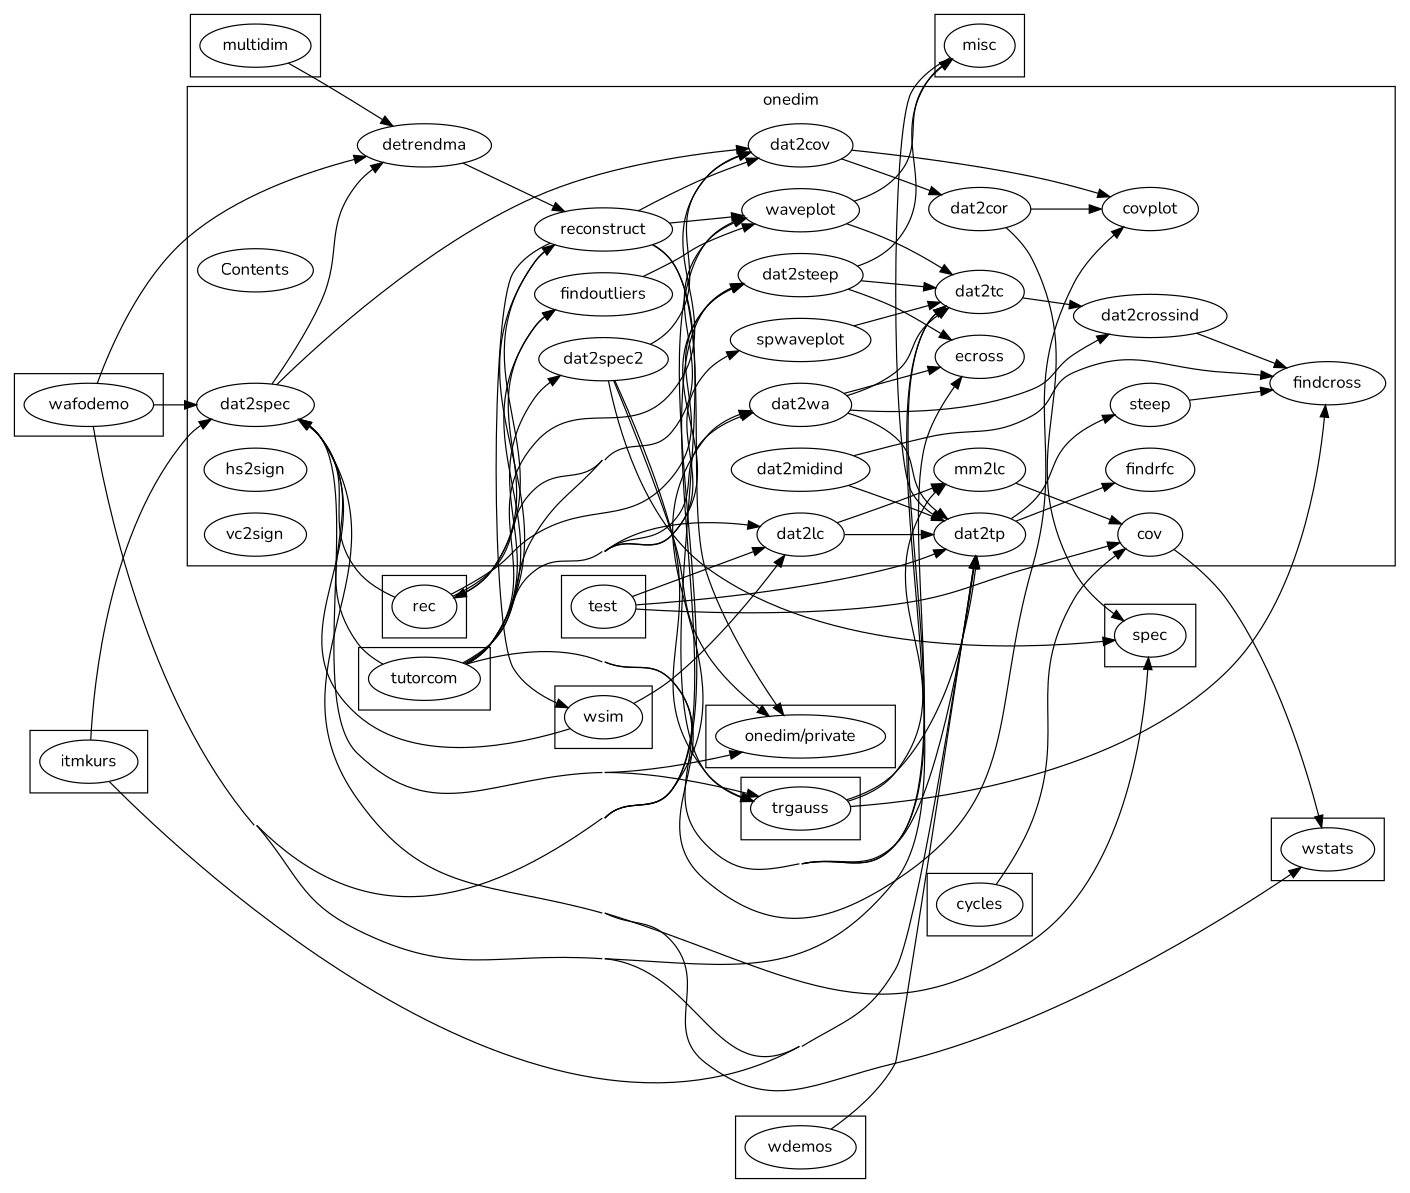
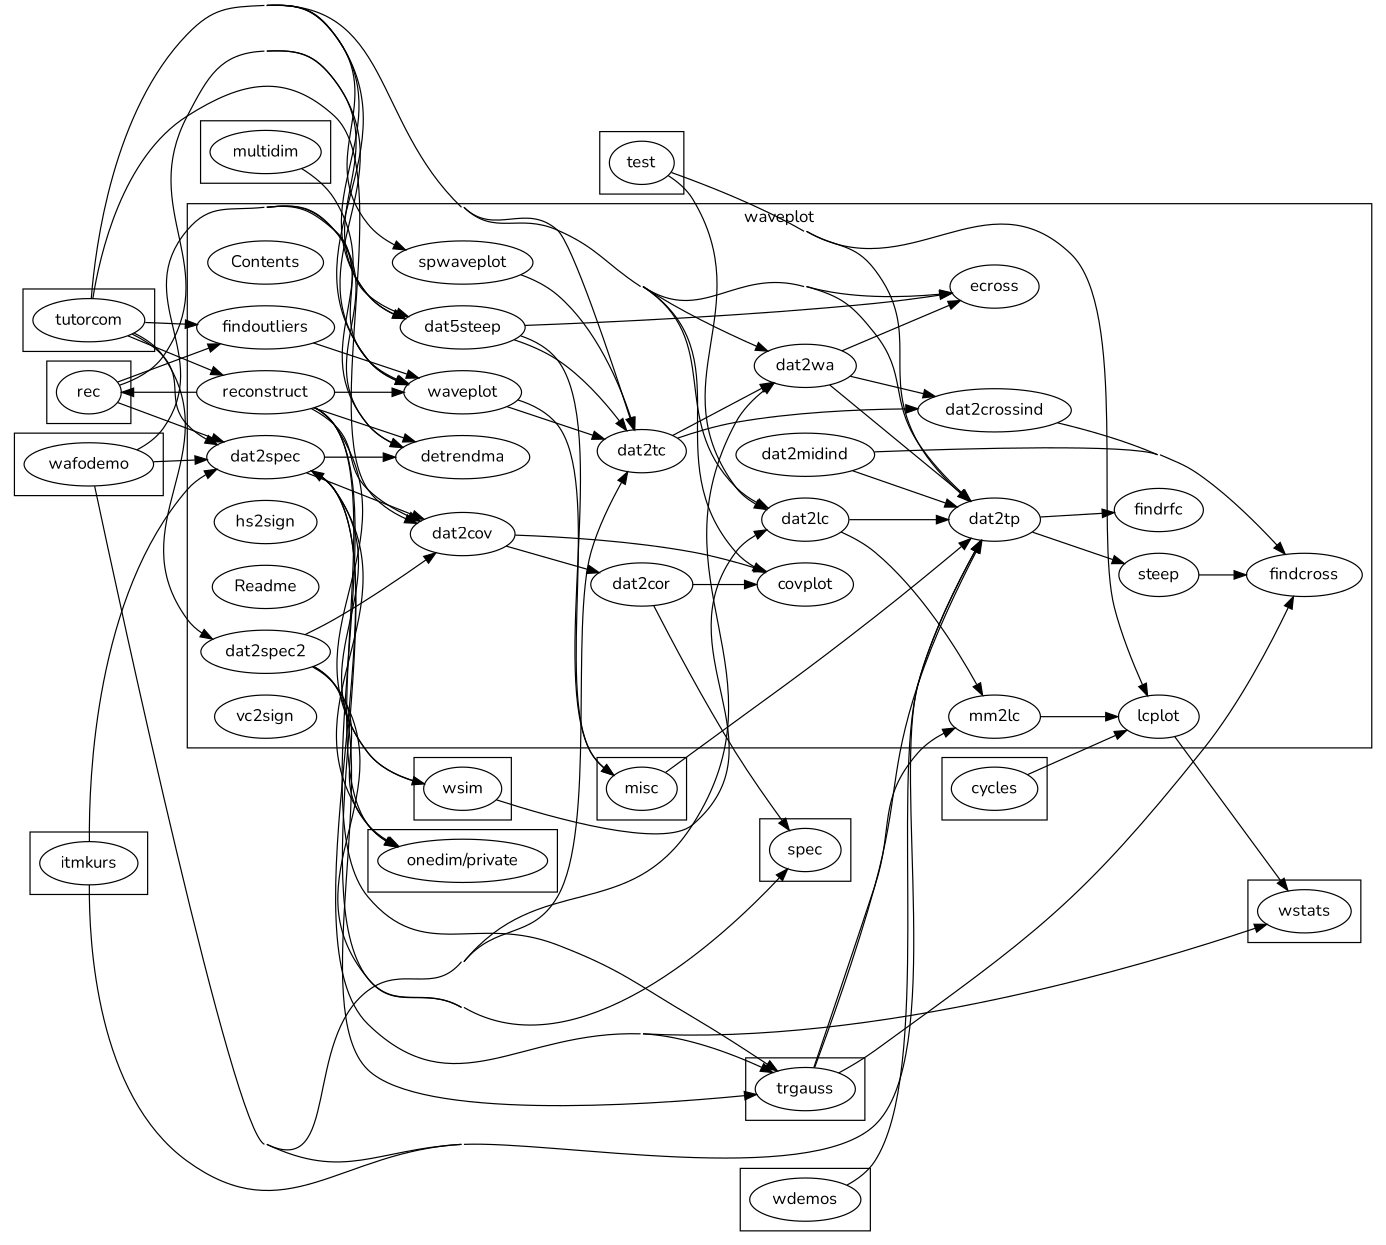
(791, 100) -> (780, 217)
(508, 185) -> (343, 418)
(801, 275) -> (463, 327)
(904, 363) -> (717, 412)
(1150, 535) -> (1159, 717)
none -> (266, 587)
